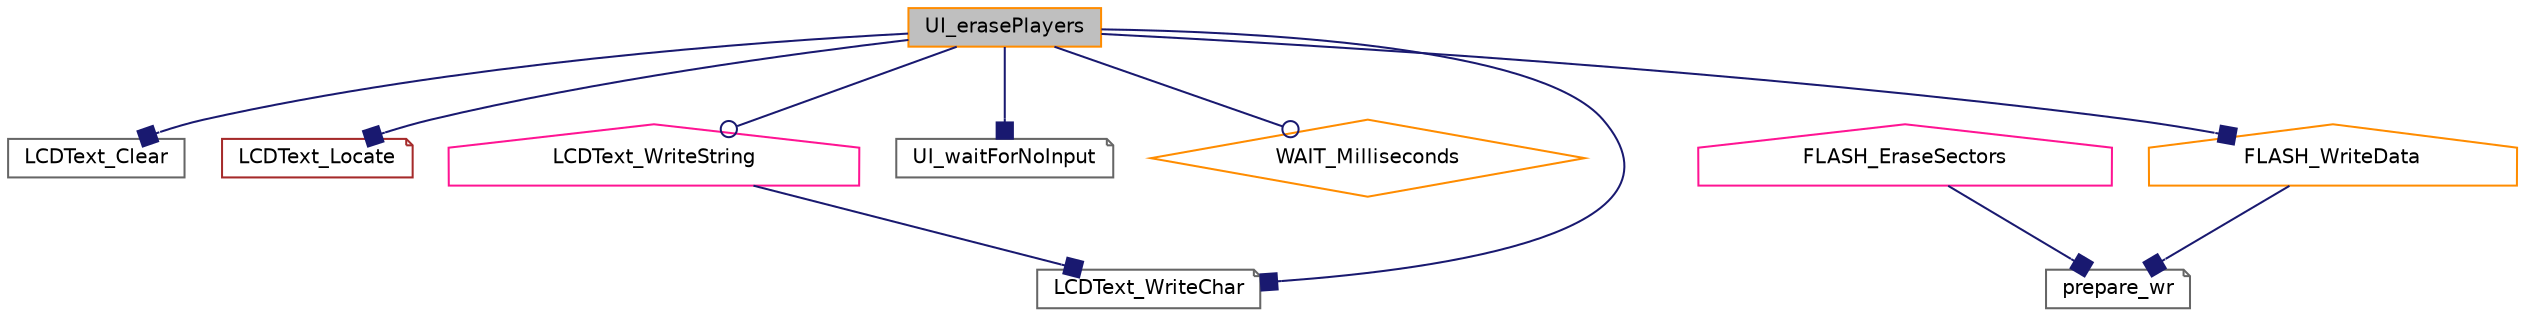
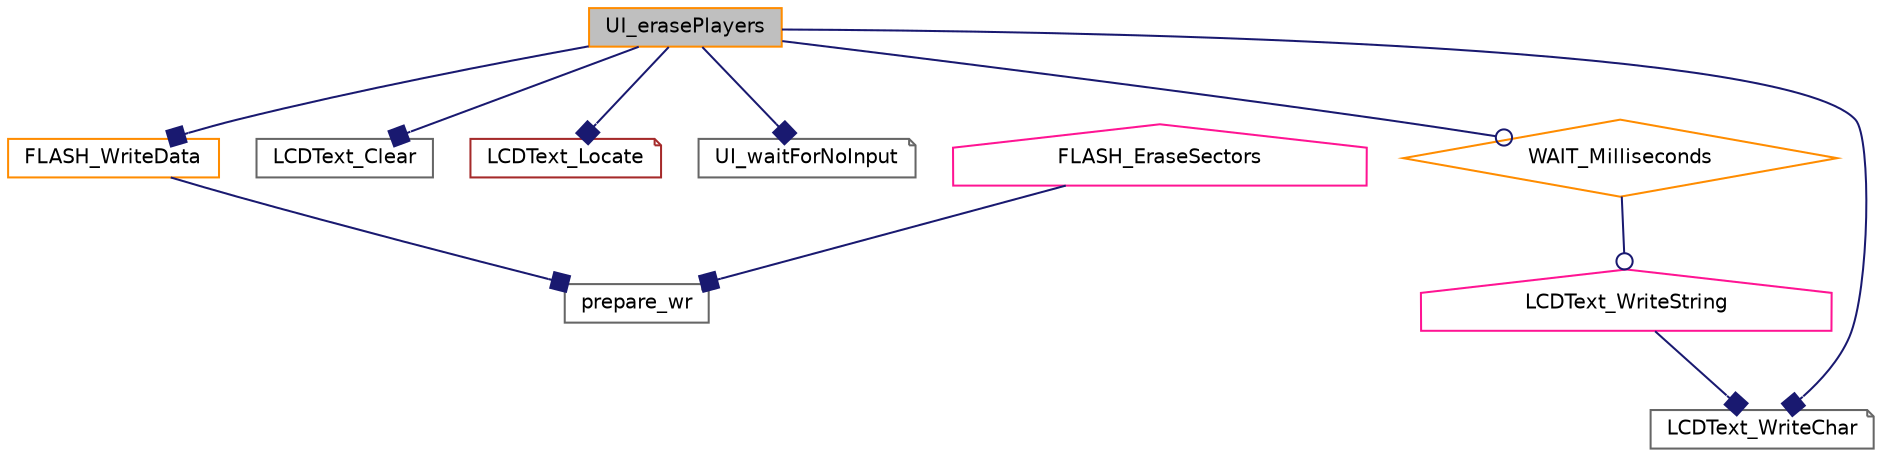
(847, 86) -> (1623, 225)
(2333, 158) -> (114, 158)
